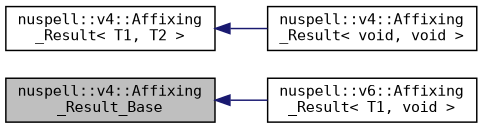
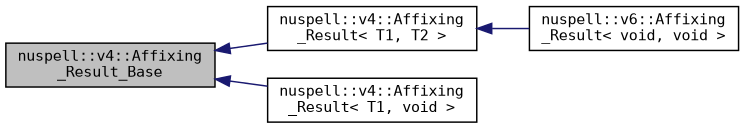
(372, 29) -> (634, 29)
none -> (249, 46)
(372, 100) -> (372, 100)
